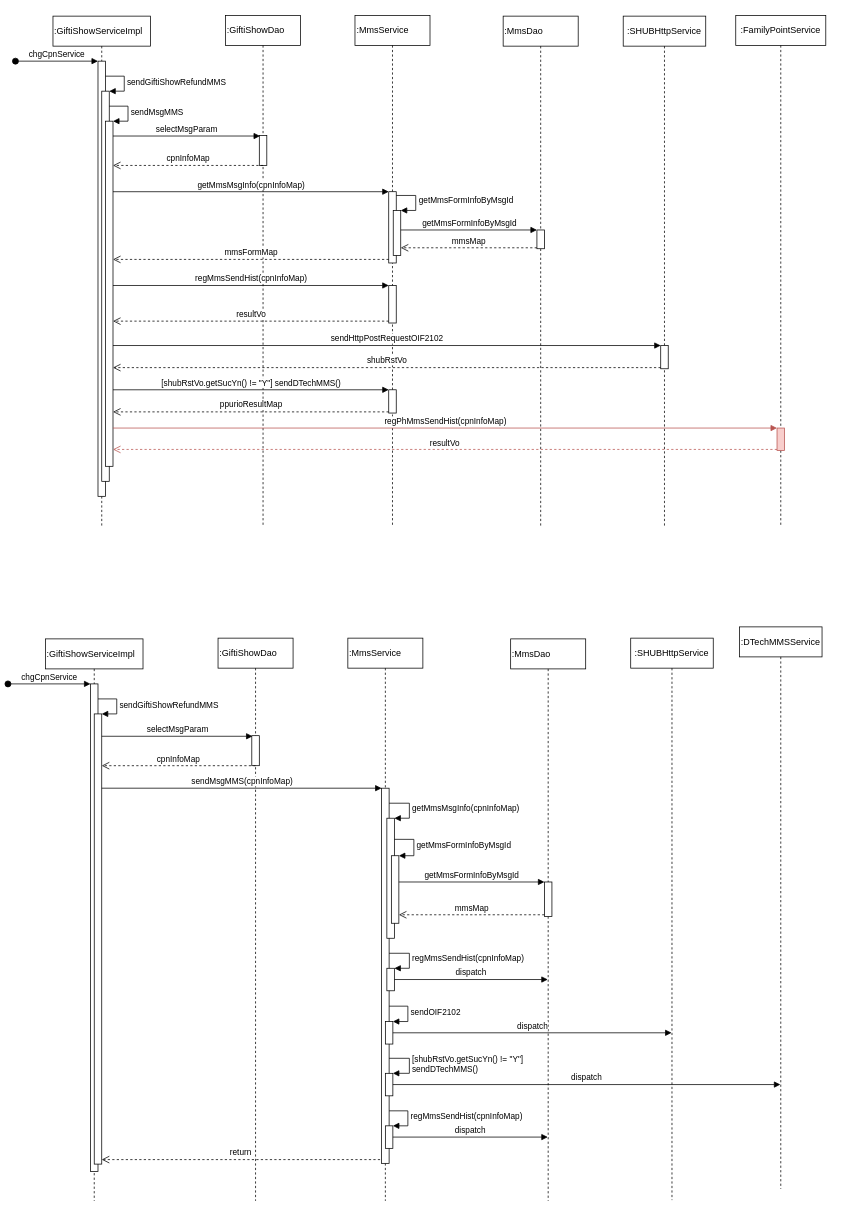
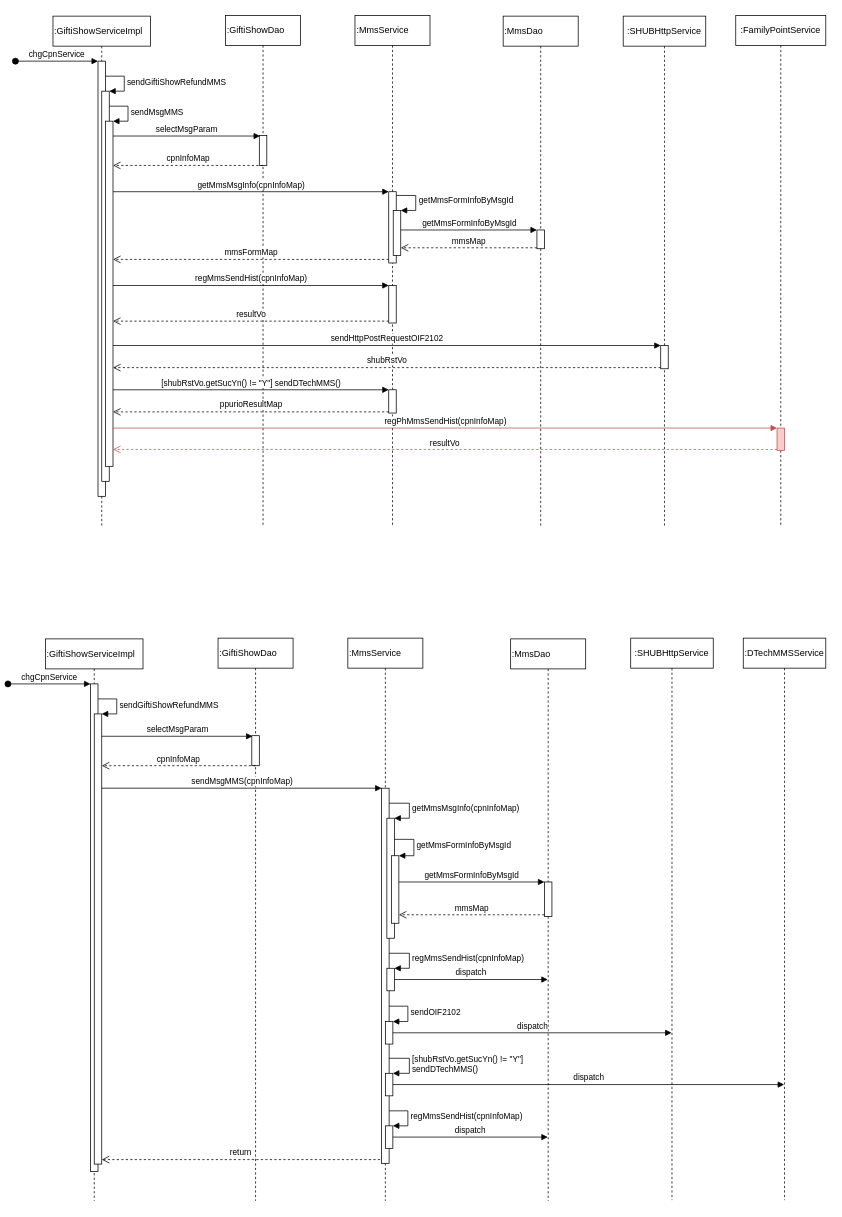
(780, 908) -> (784, 919)
